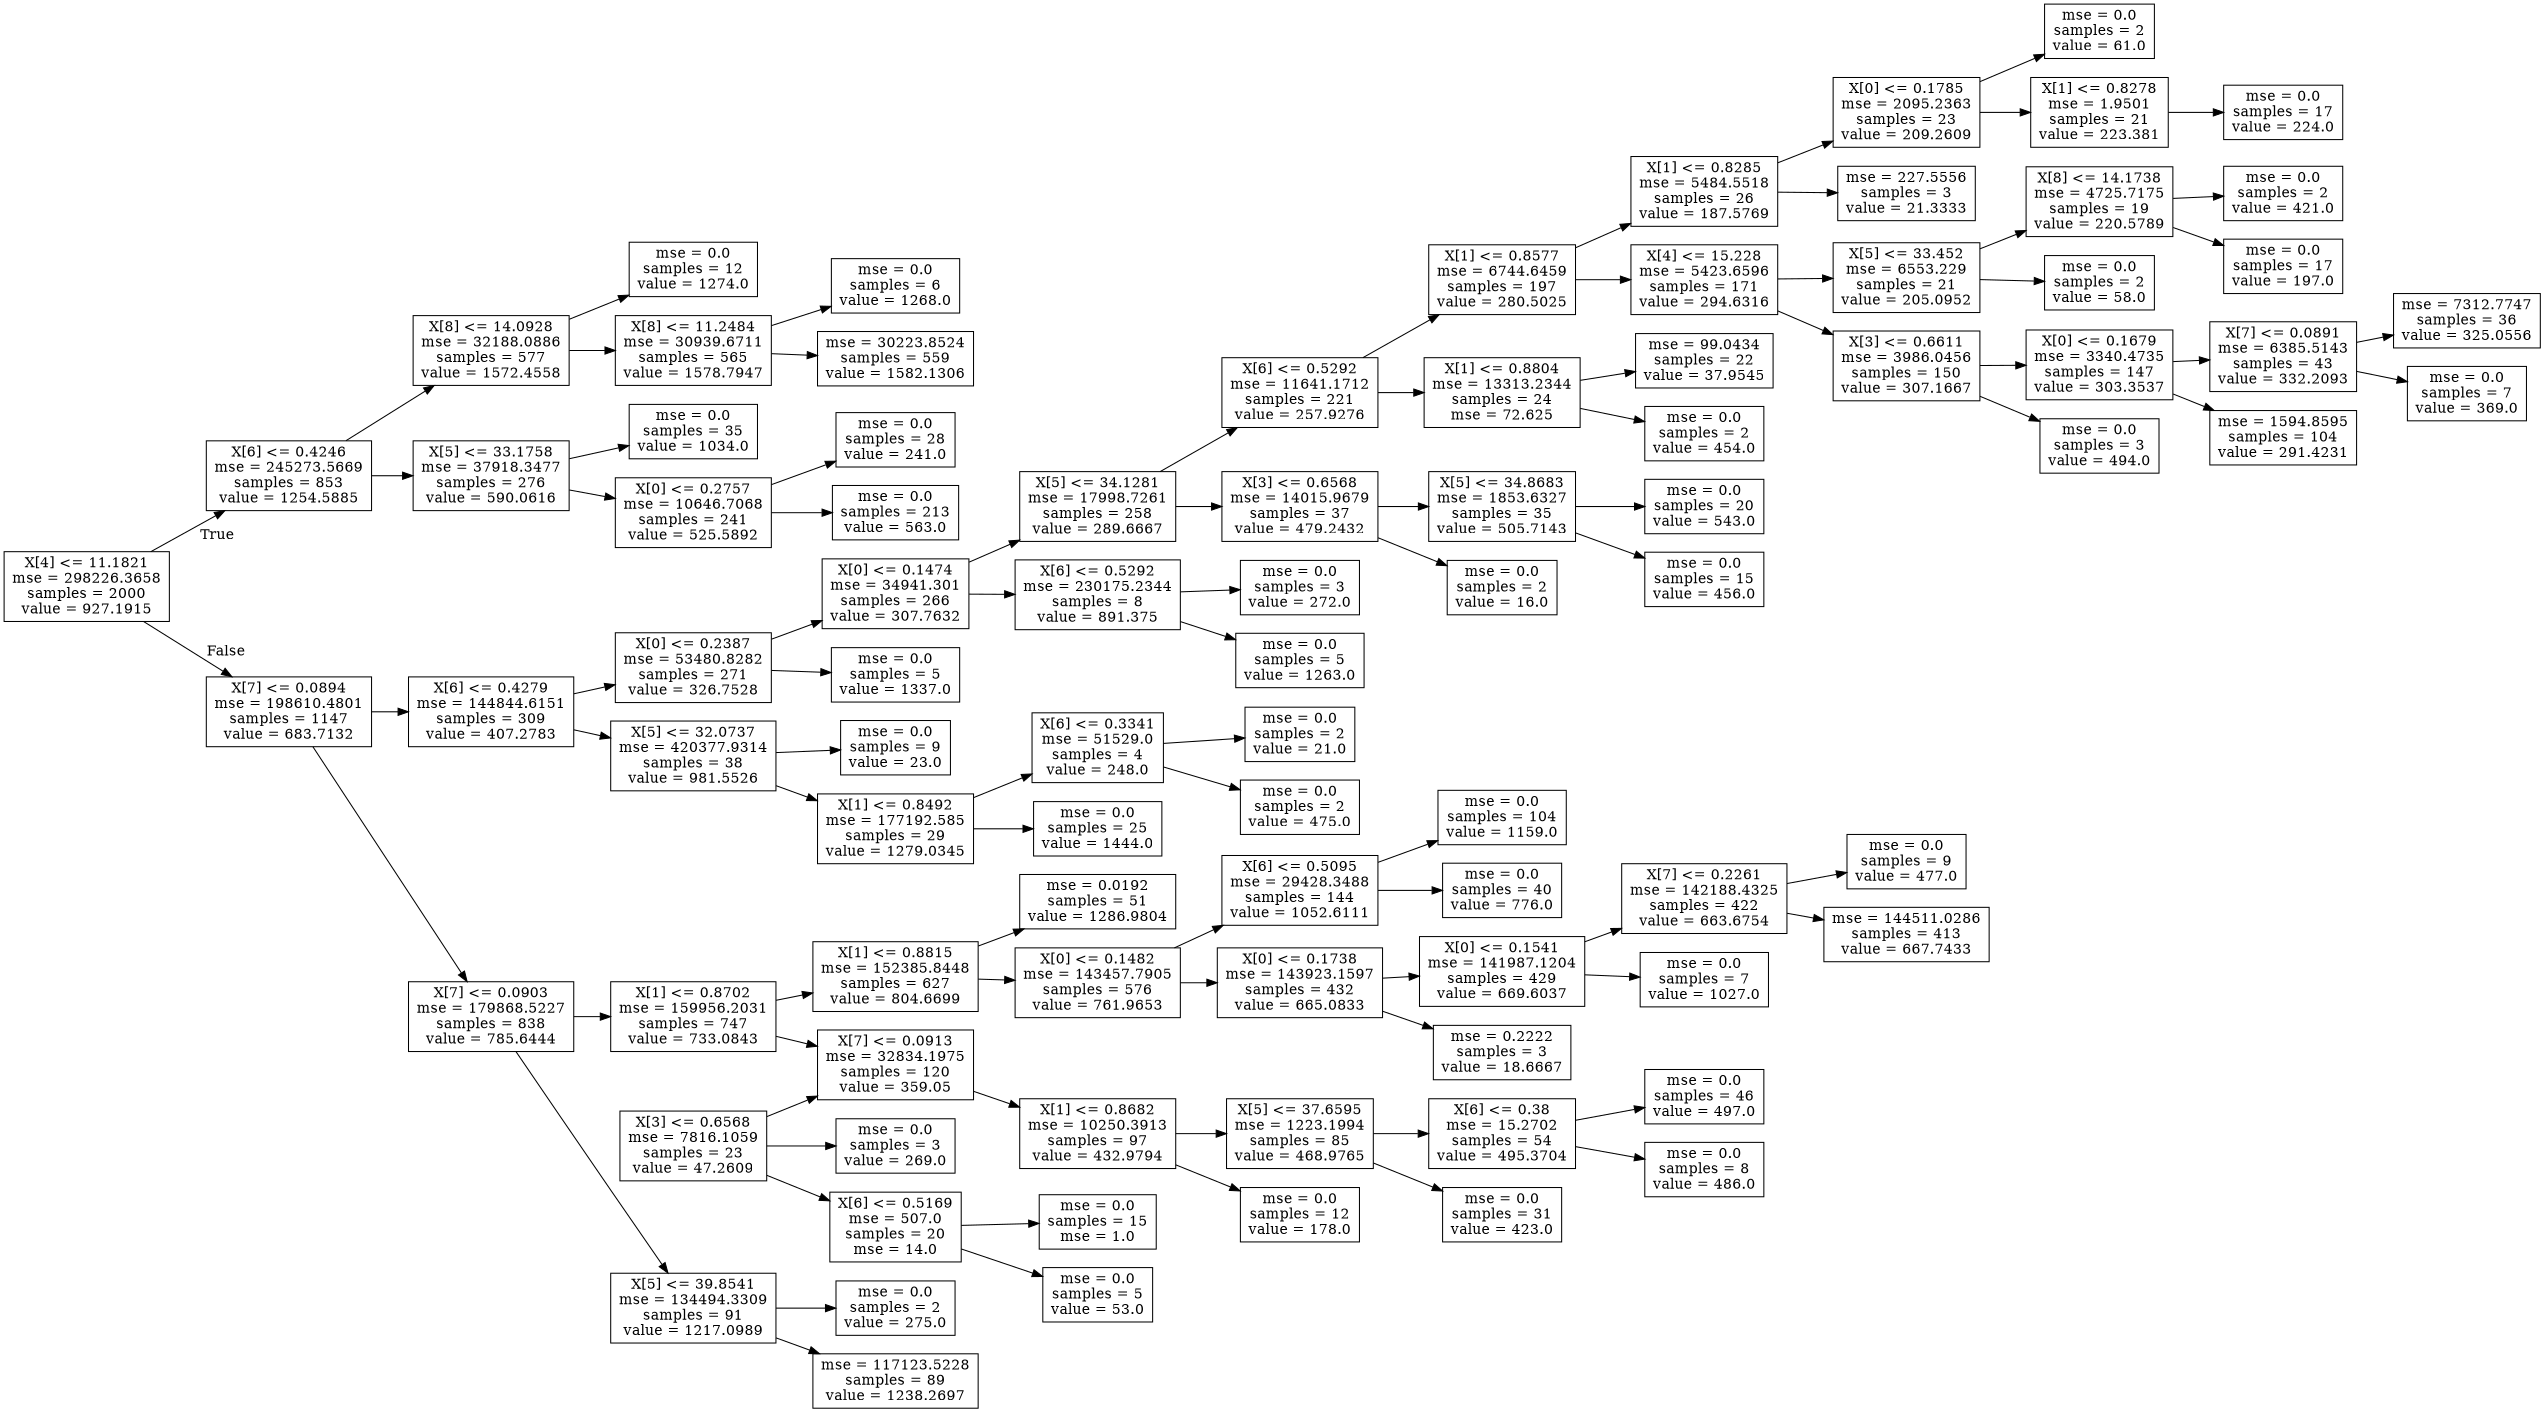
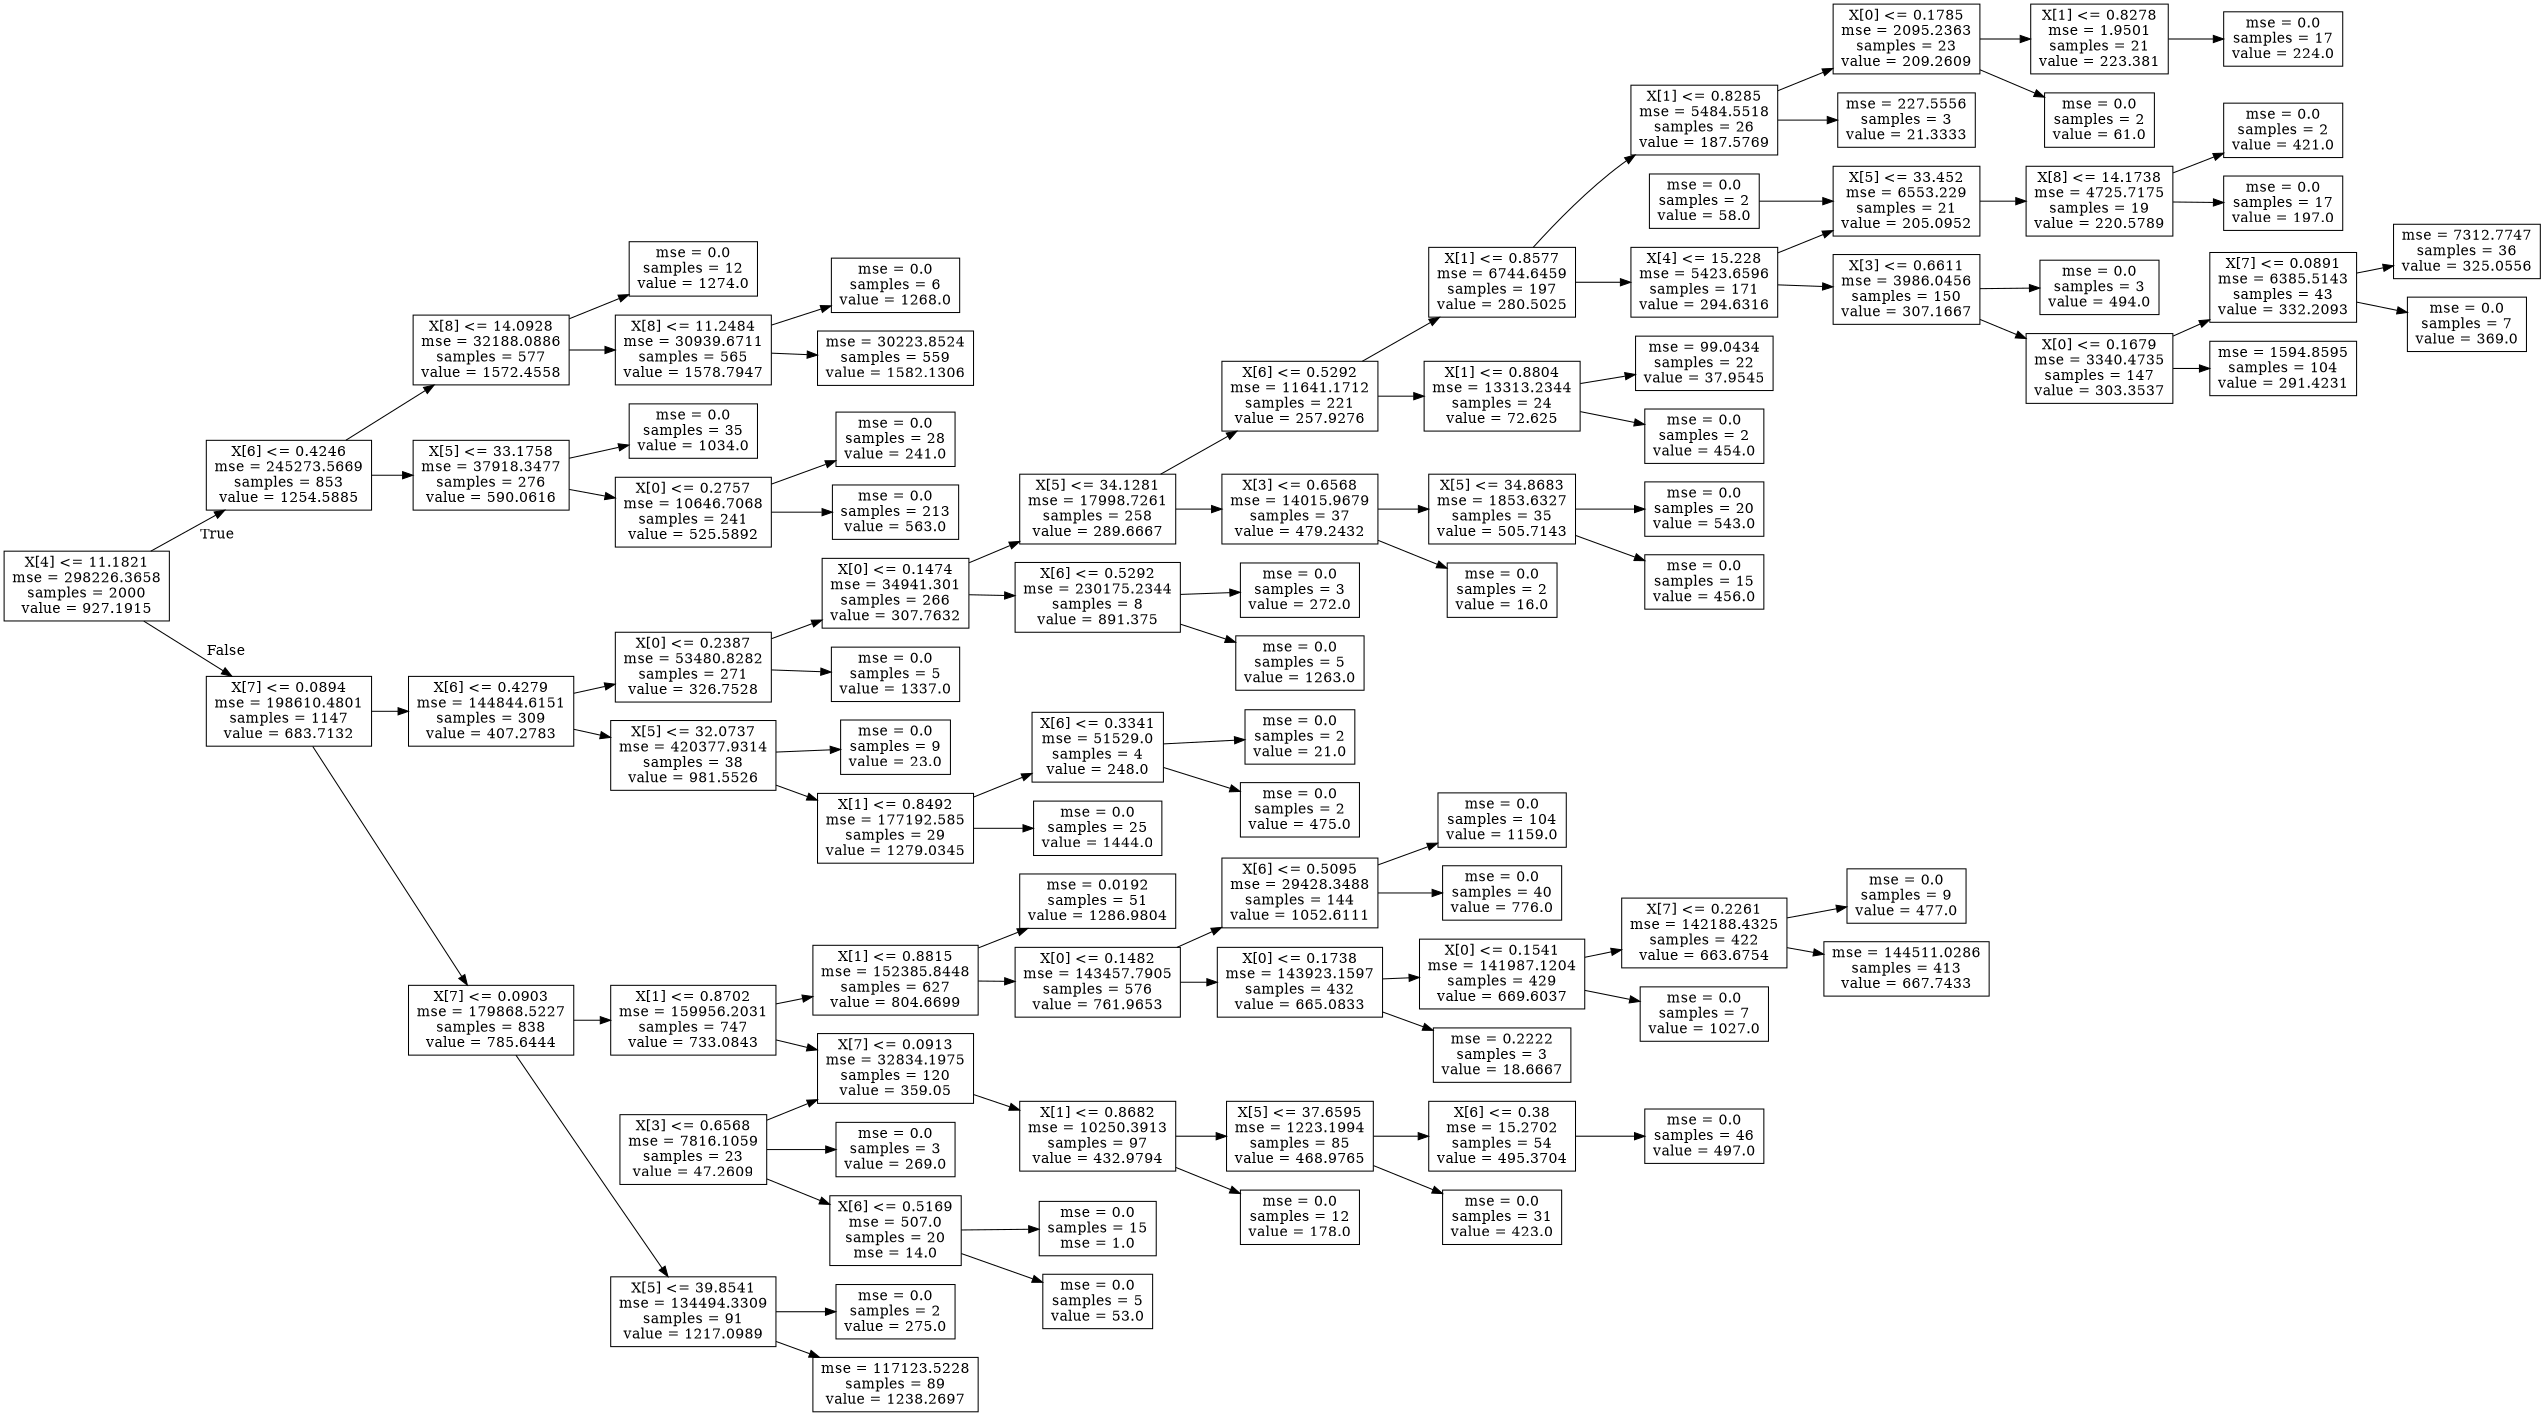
(2007, 280) -> (1791, 201)
(1502, 393) -> (1502, 396)
(1704, 1170) -> none
